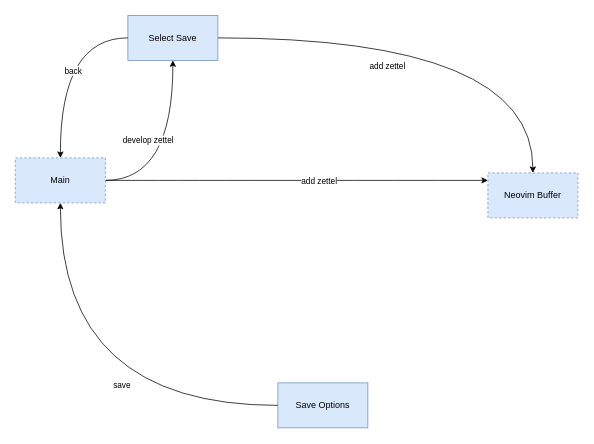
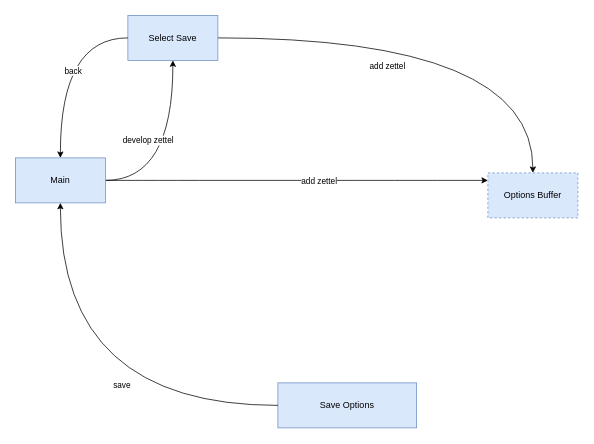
(60, 180) -> (60, 180)
(533, 195) -> (533, 195)
(323, 405) -> (347, 405)
